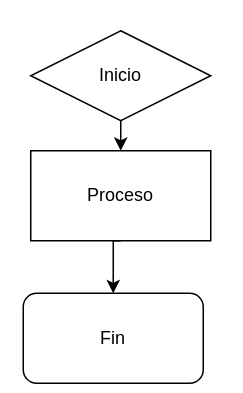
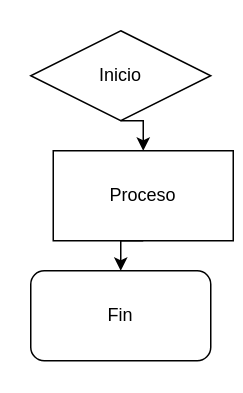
(121, 196) -> (143, 196)
(113, 338) -> (121, 316)
